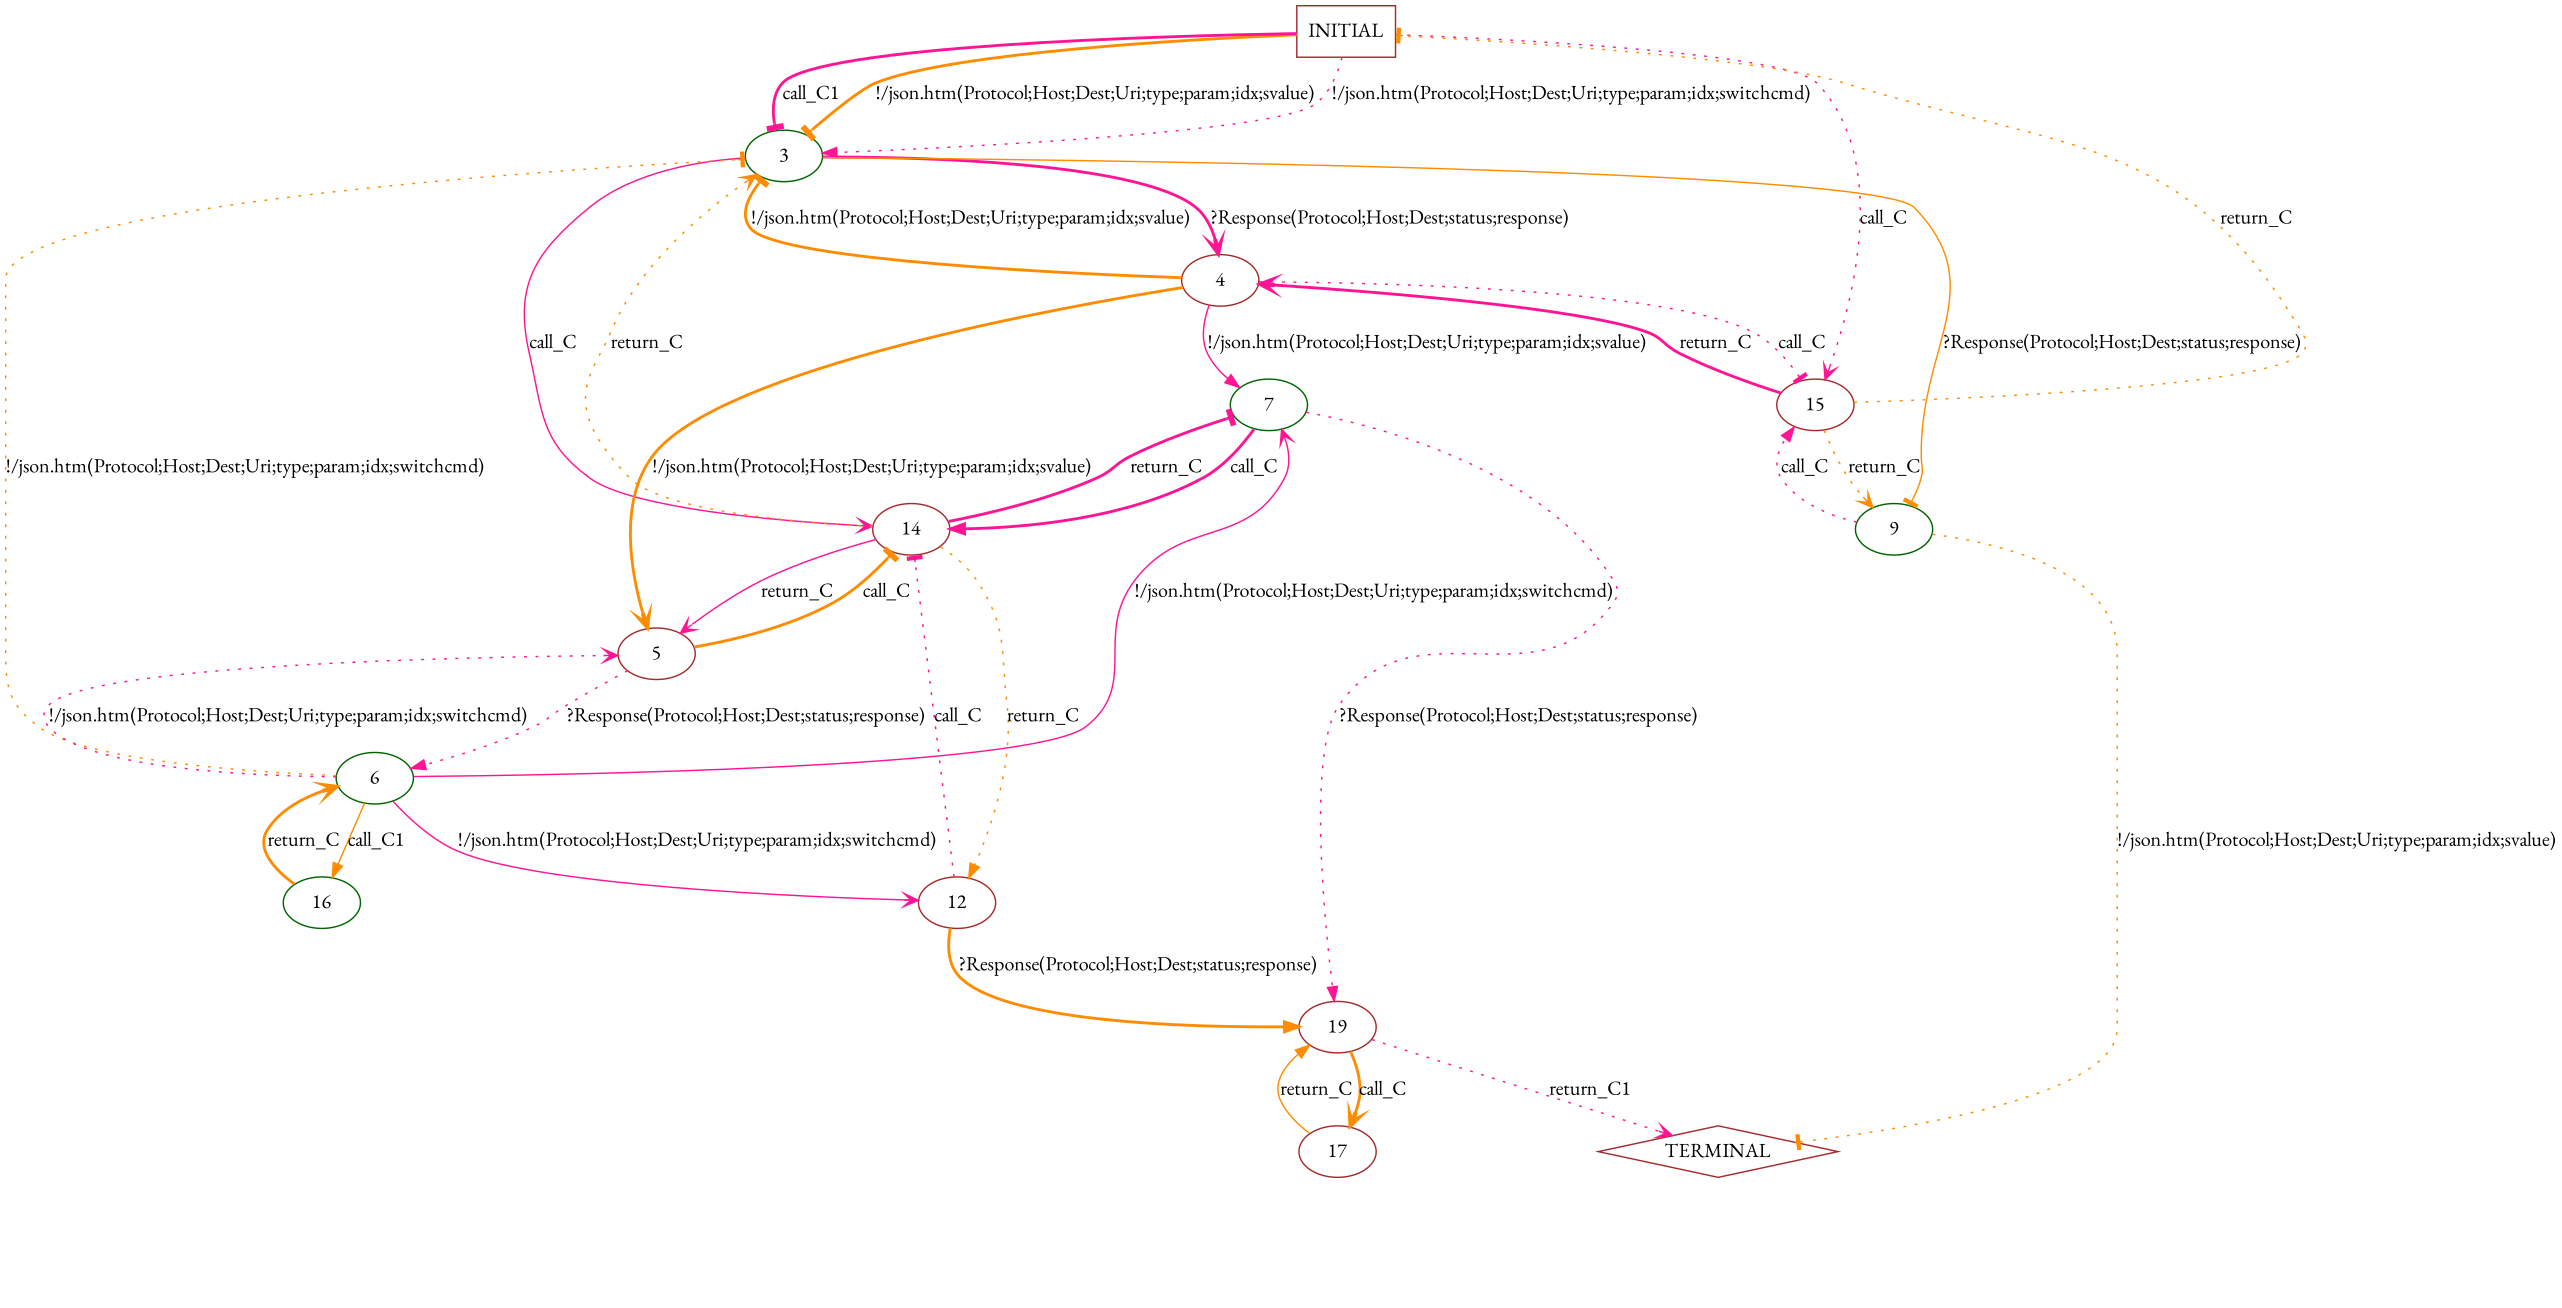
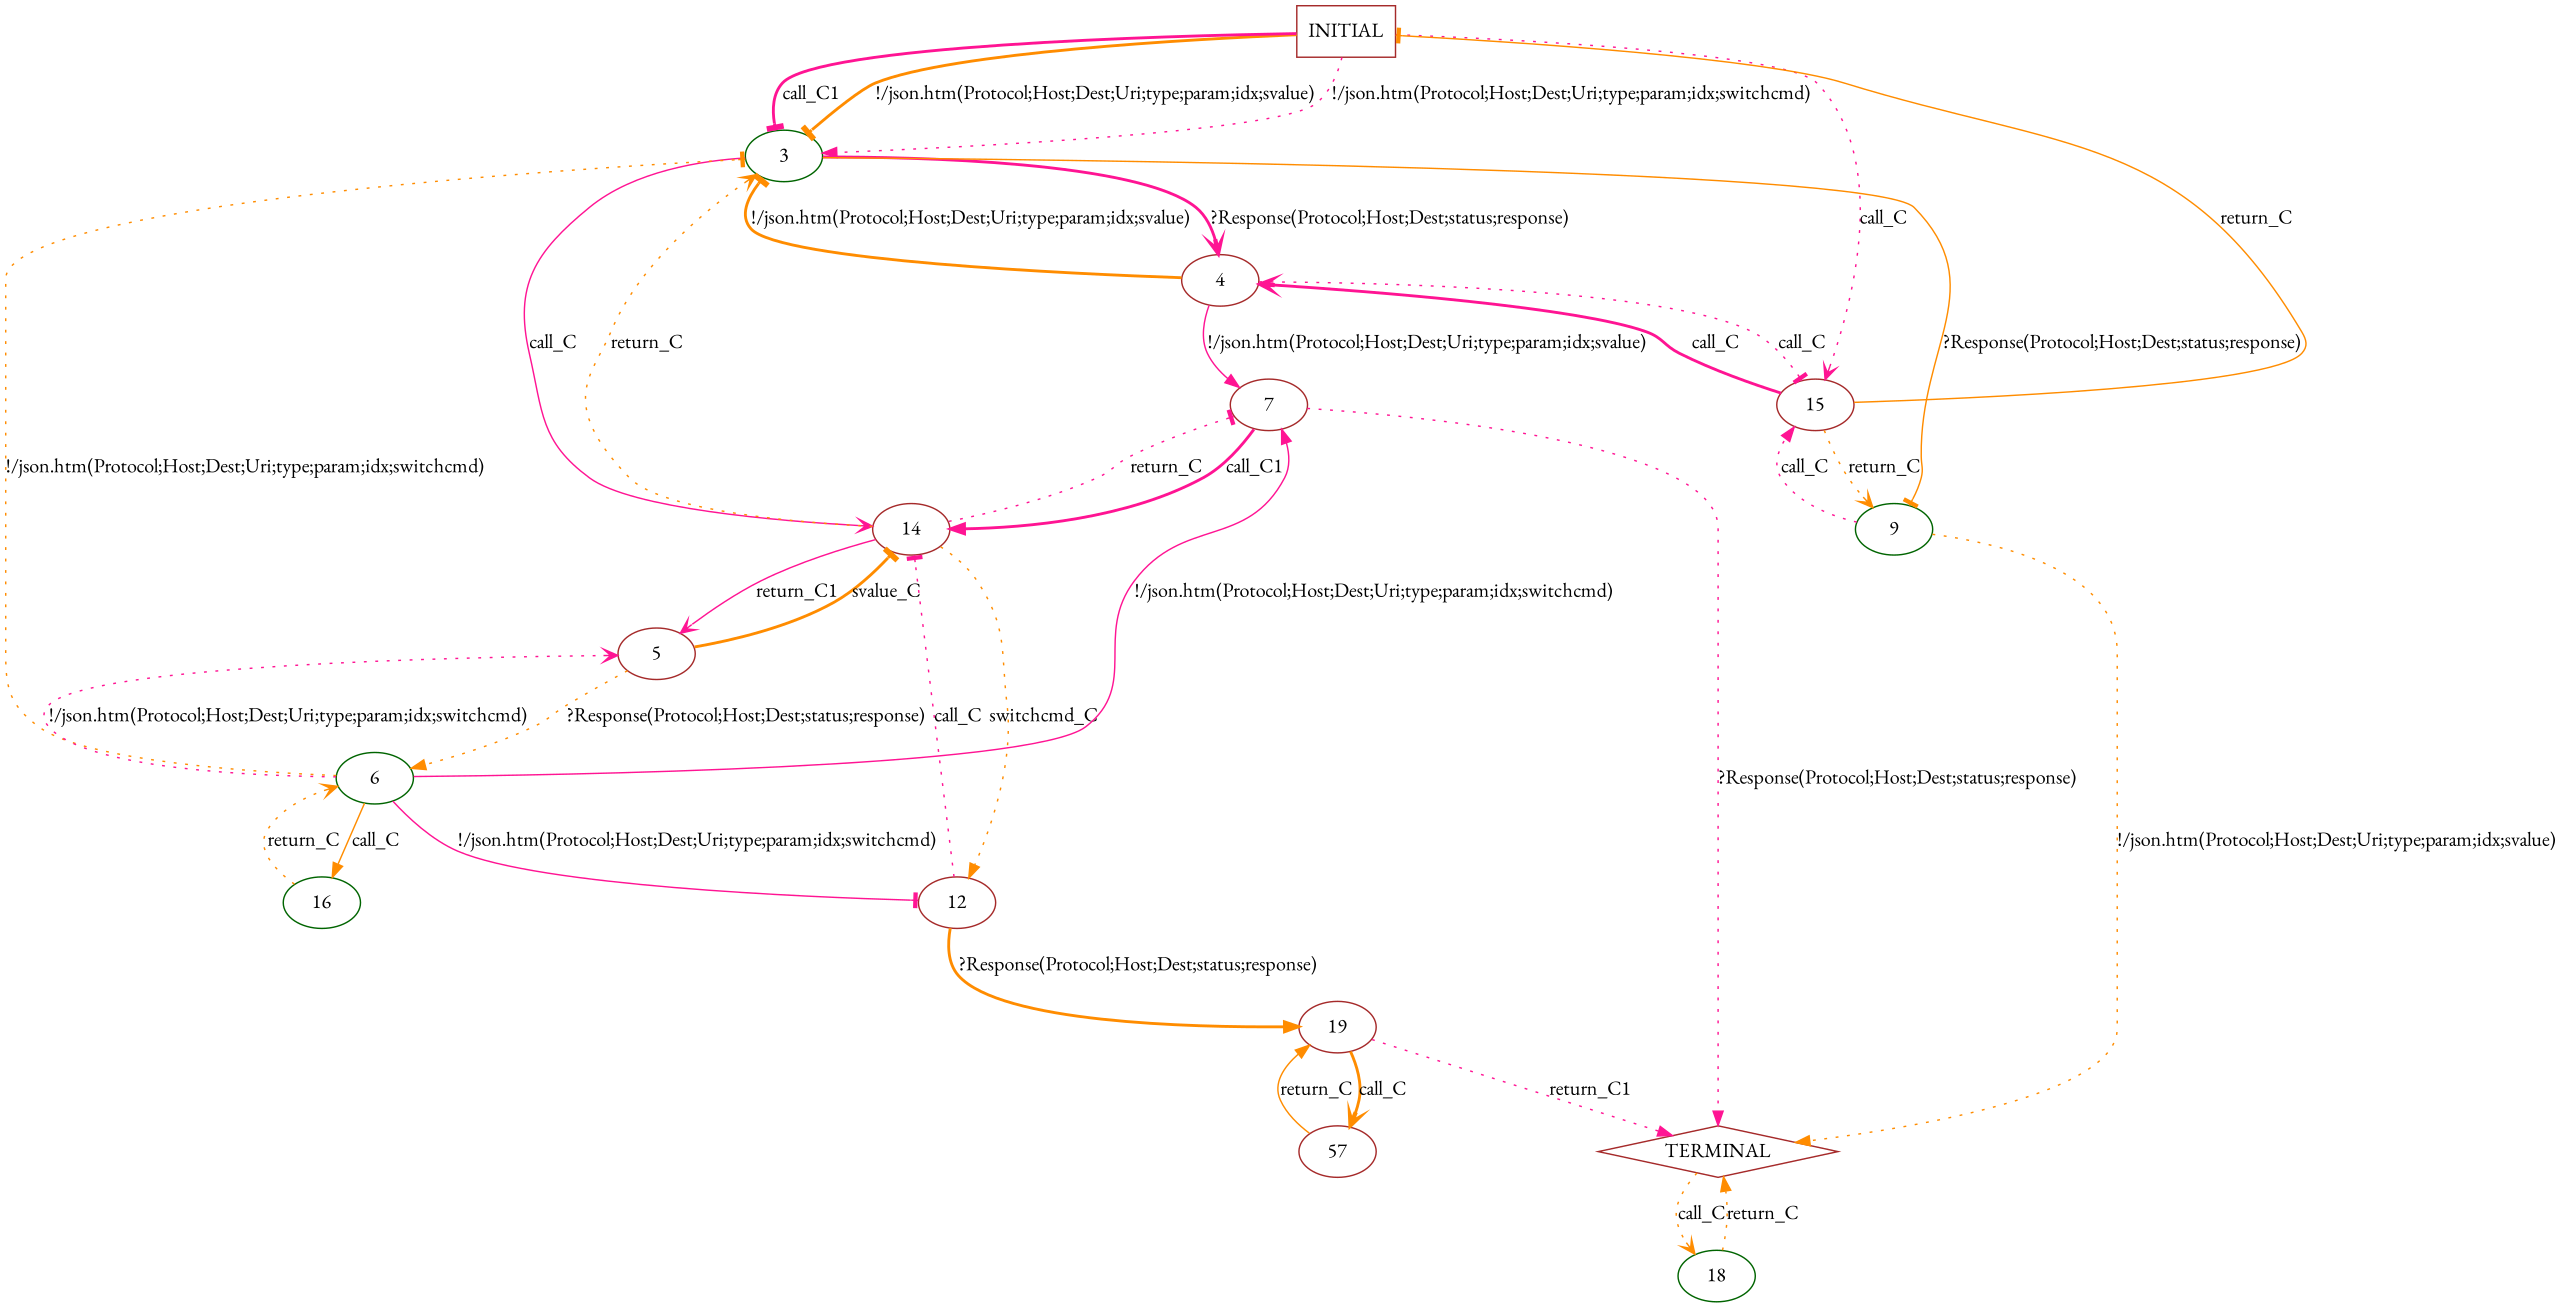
(2119, 162) -> (2119, 162)
(1716, 343) -> (1716, 343)
(828, 366) -> none
(1269, 405) -> (1269, 405)
(1255, 467) -> (1255, 467)
(1092, 480) -> (1092, 480)
(798, 592) -> (798, 592)
(887, 592) -> (887, 592)
(1525, 652) -> (1718, 597)
(1044, 716) -> (1044, 716)
(531, 728) -> (531, 728)
(916, 758) -> (916, 758)
(268, 829) -> (268, 829)
(376, 840) -> (376, 840)
(642, 884) -> (642, 884)
(2117, 892) -> (2117, 892)
(1515, 1085) -> (1515, 1085)
(1338, 1152) -> (1338, 1152)
none -> (1717, 1276)
